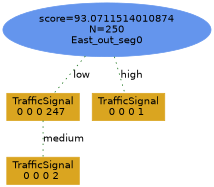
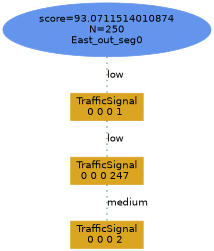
(70, 75) -> (107, 139)
(132, 75) -> (116, 75)
